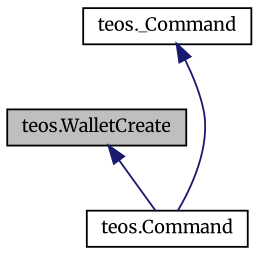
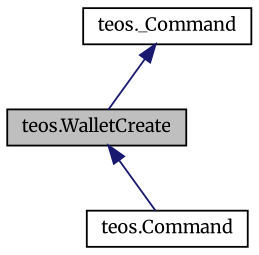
(205, 137) -> (127, 84)
